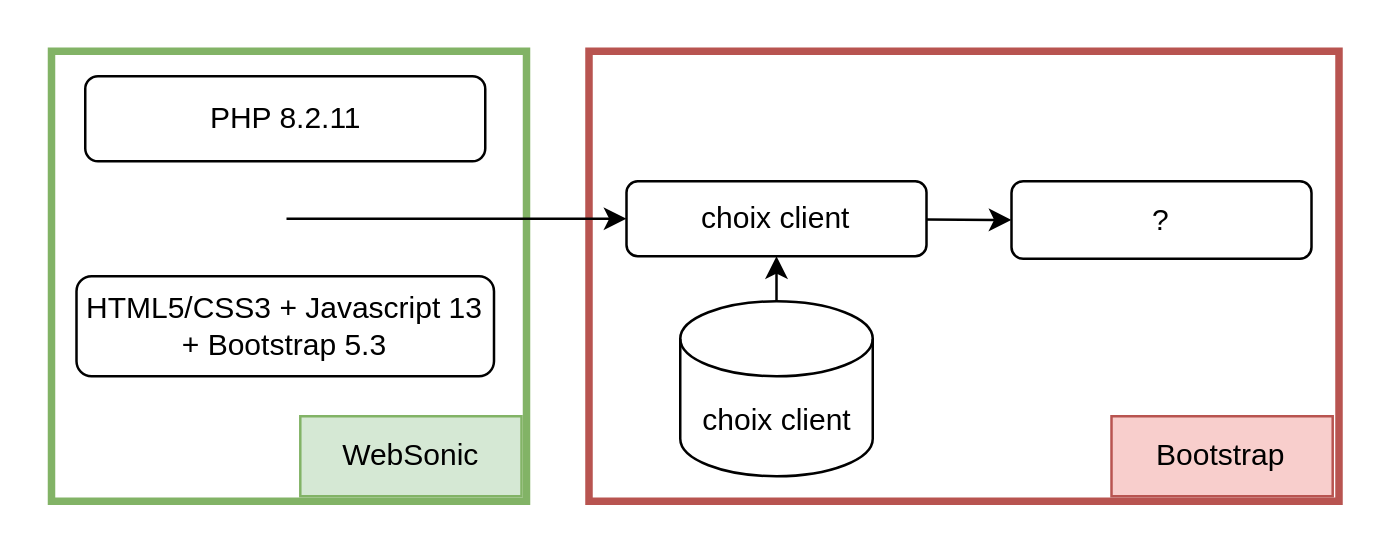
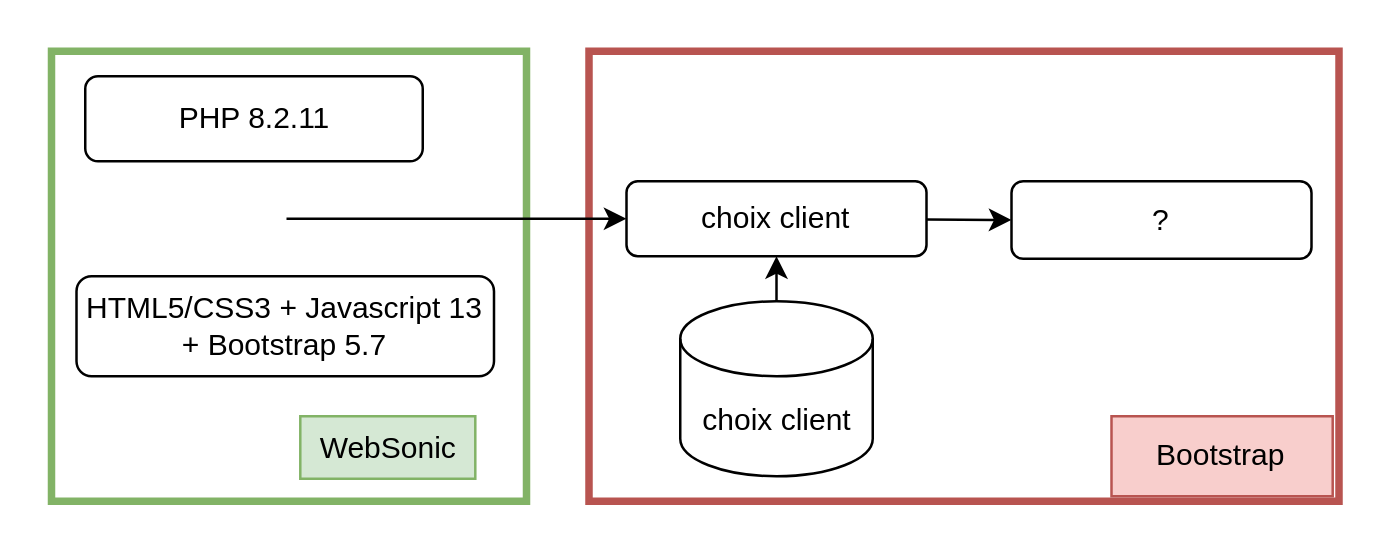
(285, 119) -> (254, 119)
(285, 326) -> (285, 326)
(411, 456) -> (388, 448)
